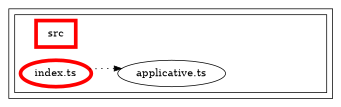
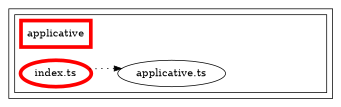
(56, 34) -> (56, 34)
